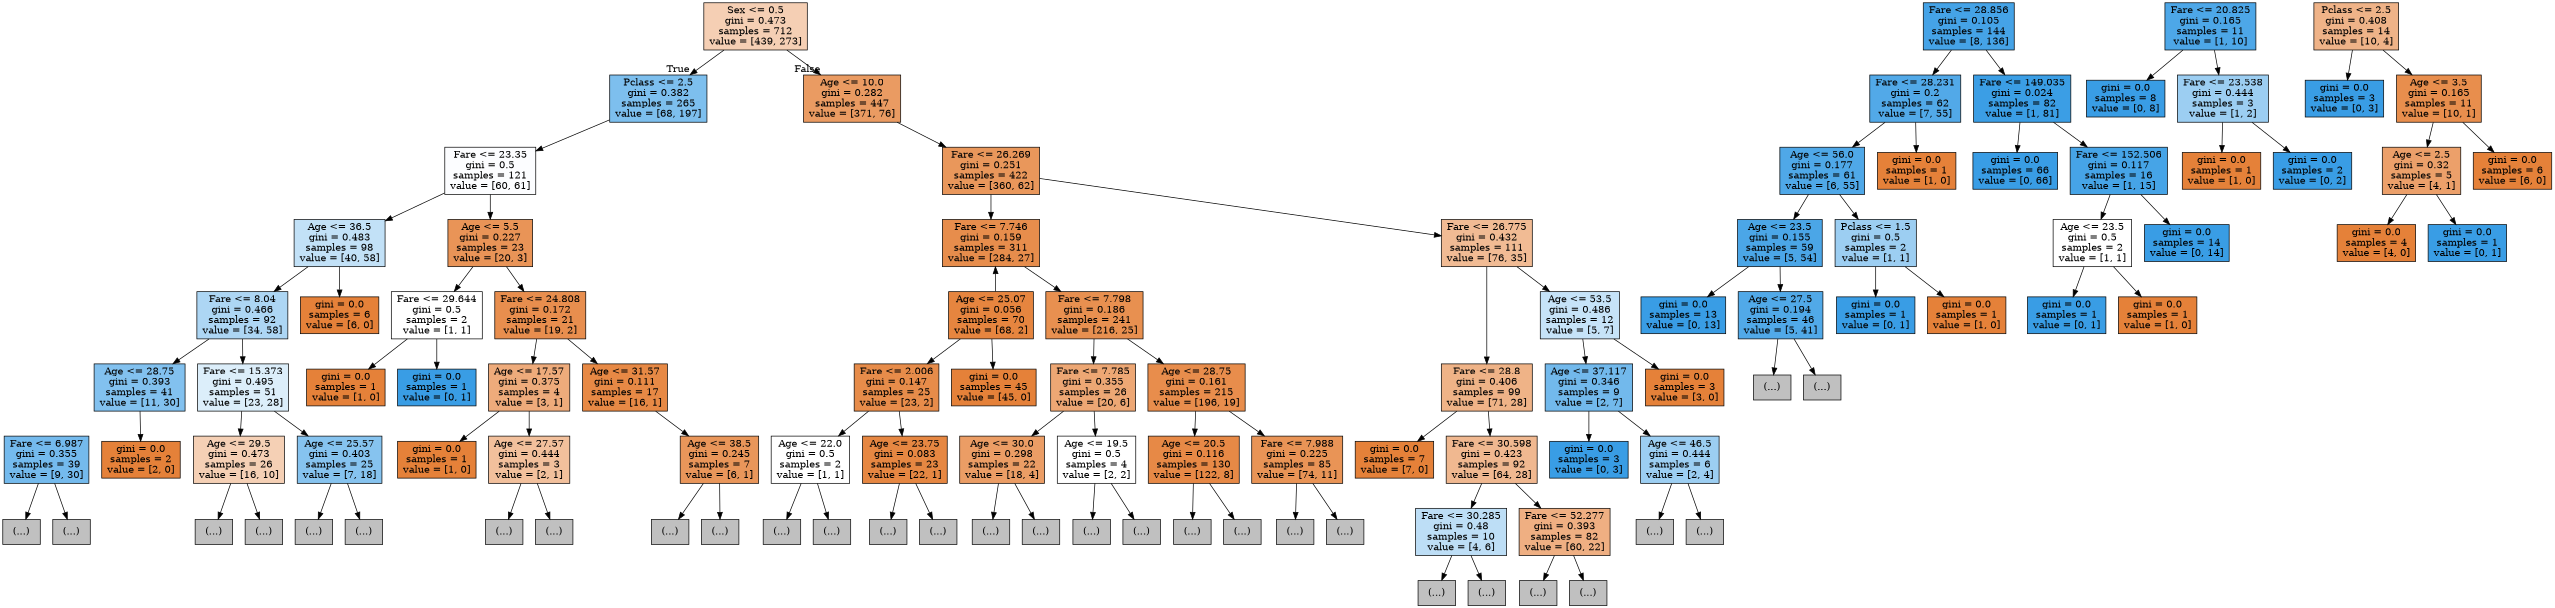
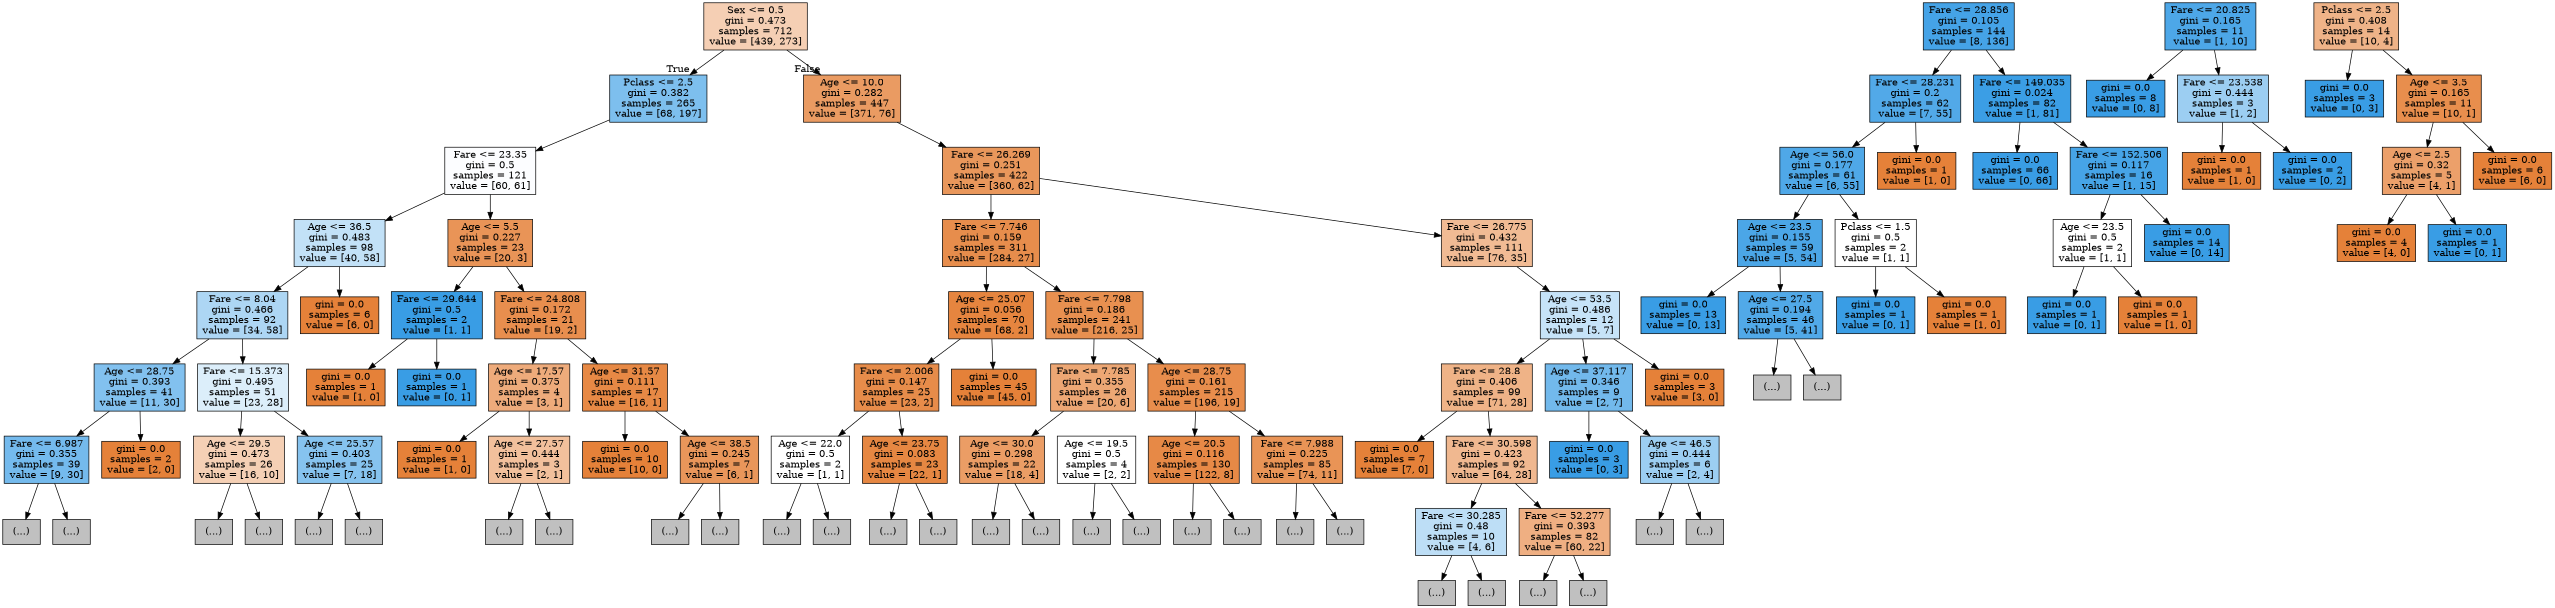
(1876, 243) -> (1876, 243)
(996, 283) -> (986, 276)
(1487, 312) -> (1536, 349)
(437, 315) -> (437, 315)
(1095, 420) -> none
none -> (96, 421)
none -> (625, 460)
